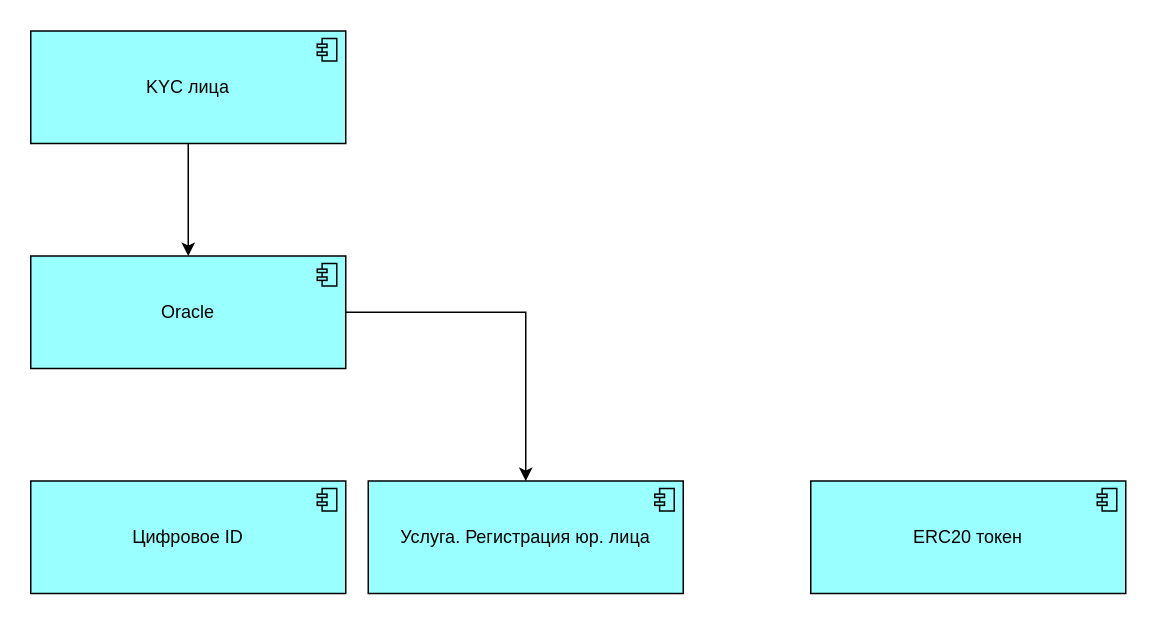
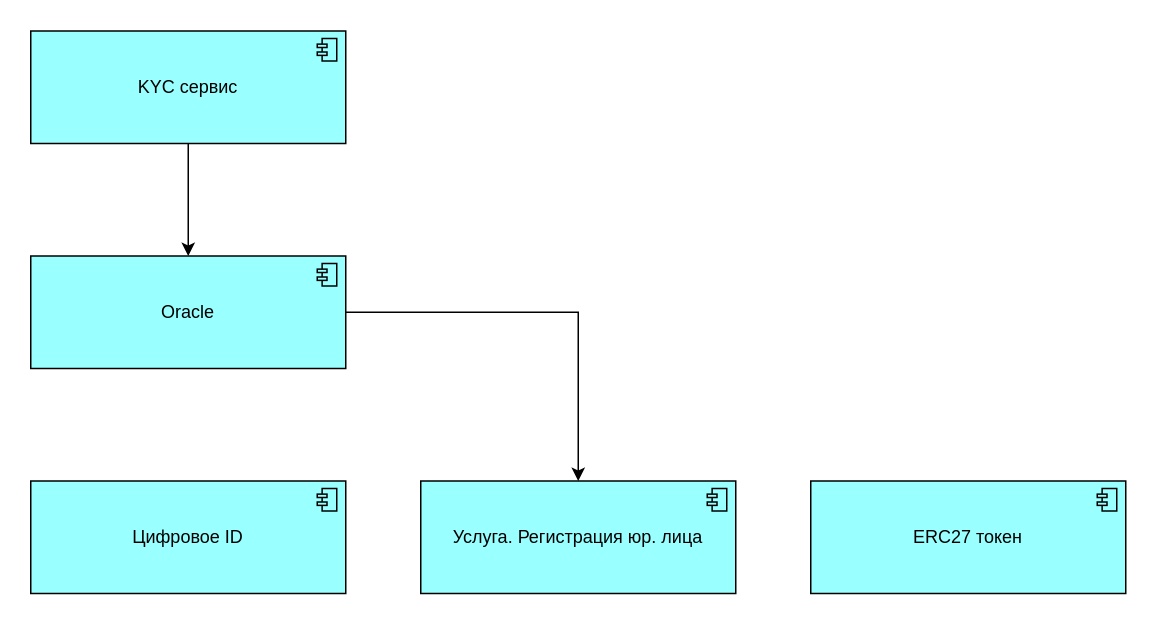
(188, 88) -> (188, 88)
(526, 537) -> (578, 537)
(968, 538) -> (968, 538)
